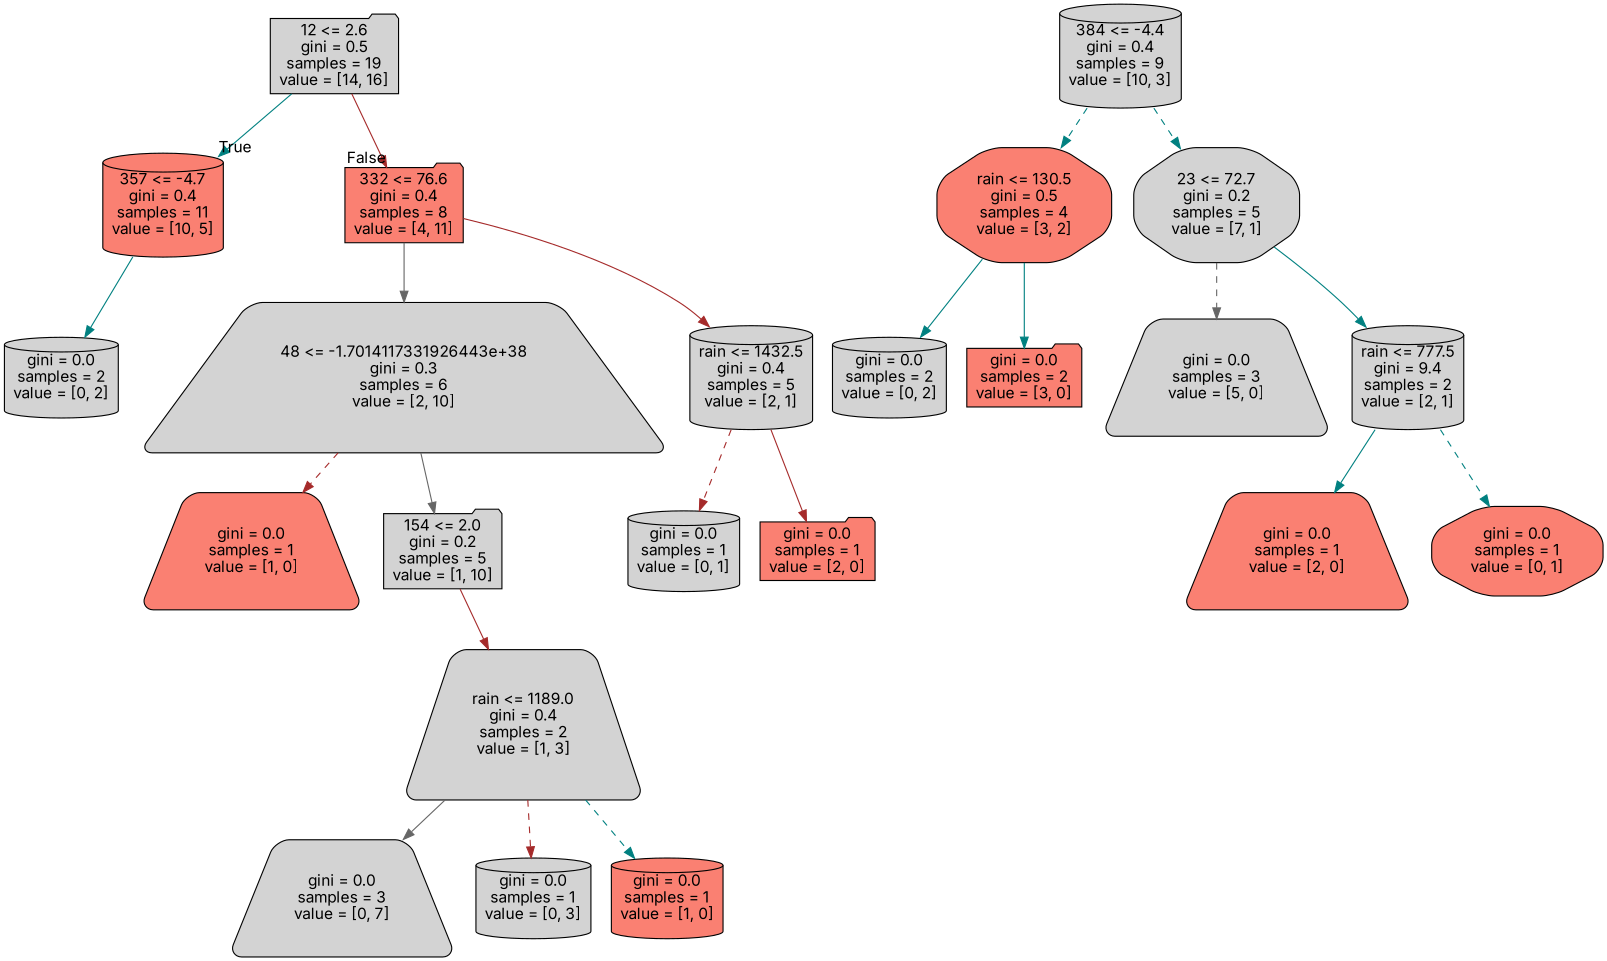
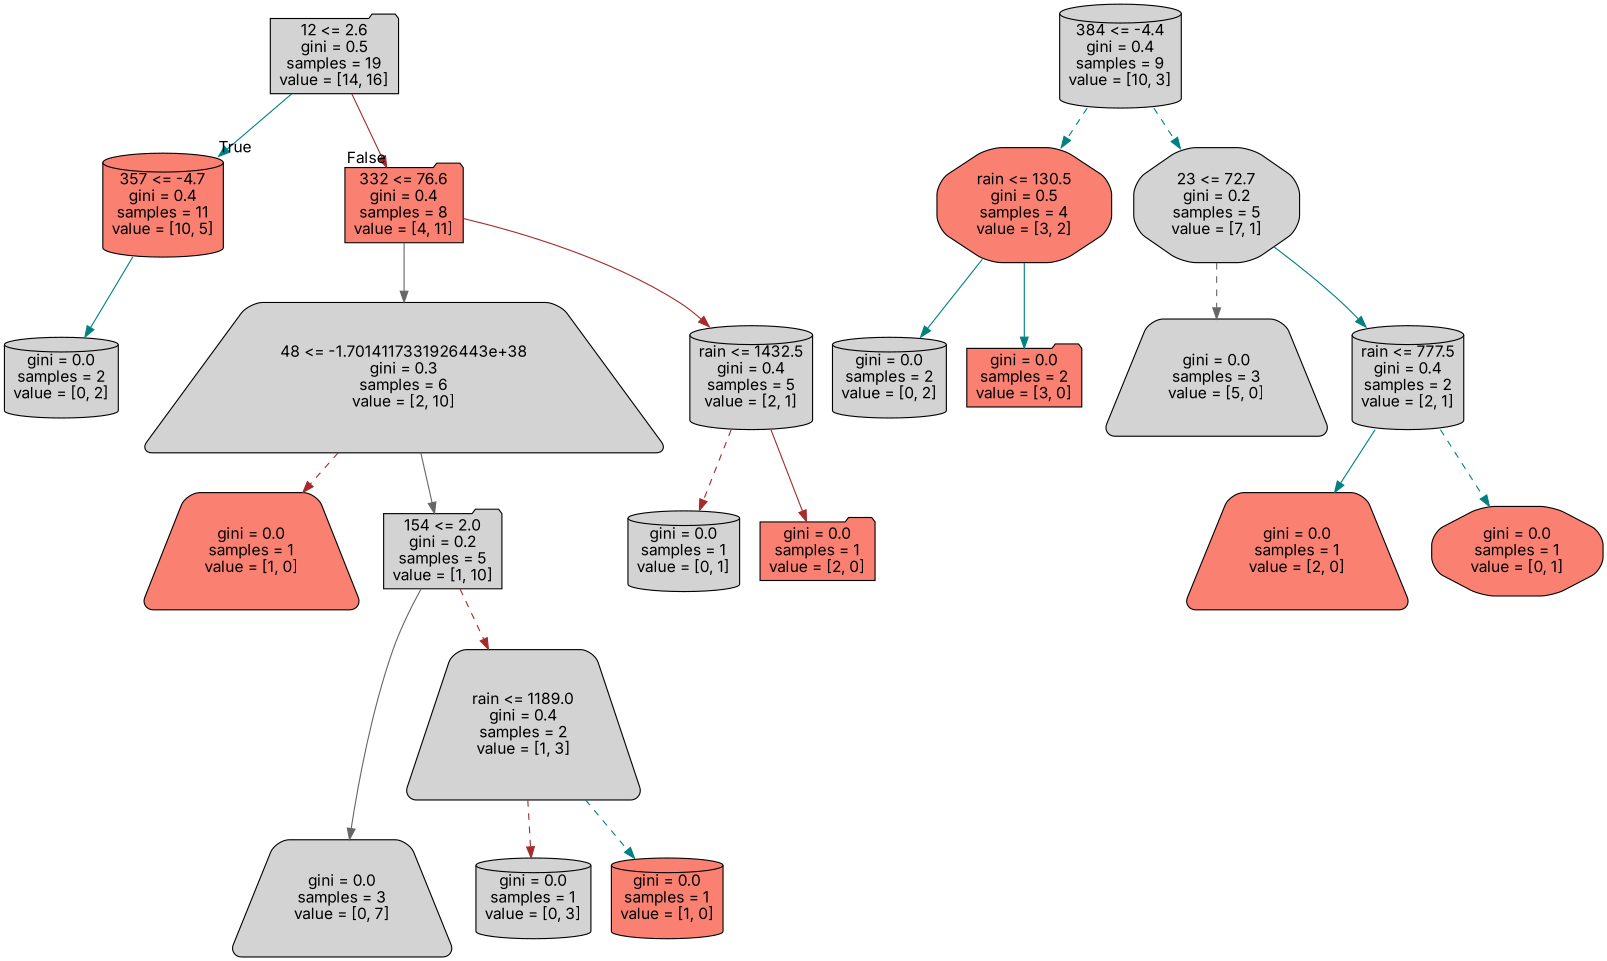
(1408, 378) -> (1408, 378)
(472, 614) -> (472, 614)
(428, 816) -> (376, 706)
